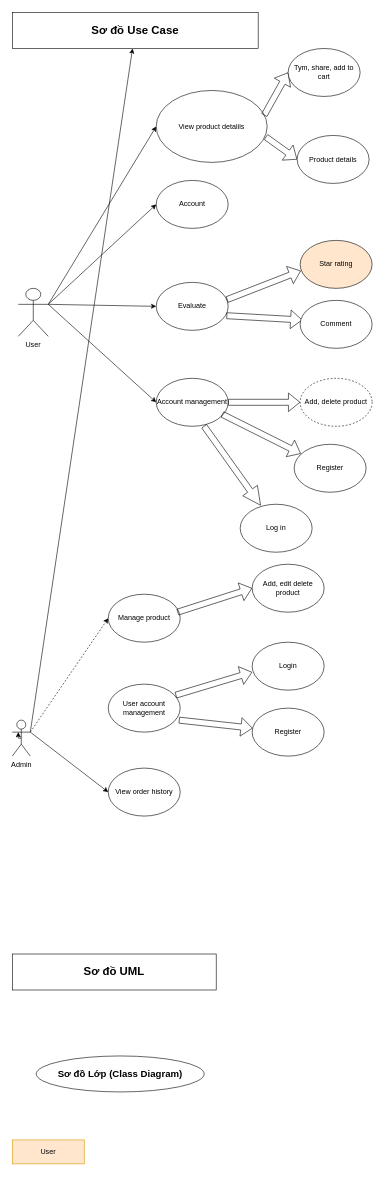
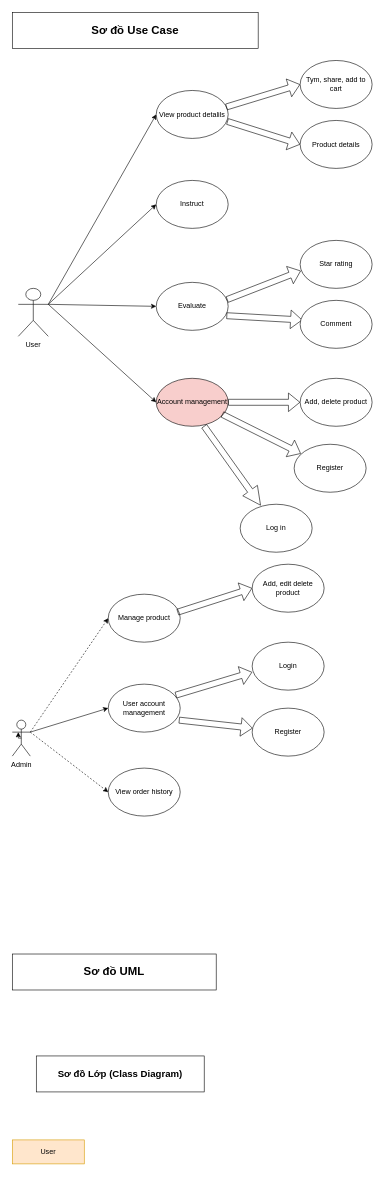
(324, 72) -> (336, 84)
(212, 126) -> (192, 114)
(333, 159) -> (336, 144)
(192, 204) -> (192, 204)
(336, 264) -> (336, 264)
(192, 402) -> (192, 402)
(336, 402) -> (336, 402)
(70, 467) -> (69, 720)
(69, 762) -> (69, 762)
(120, 1074) -> (120, 1074)
